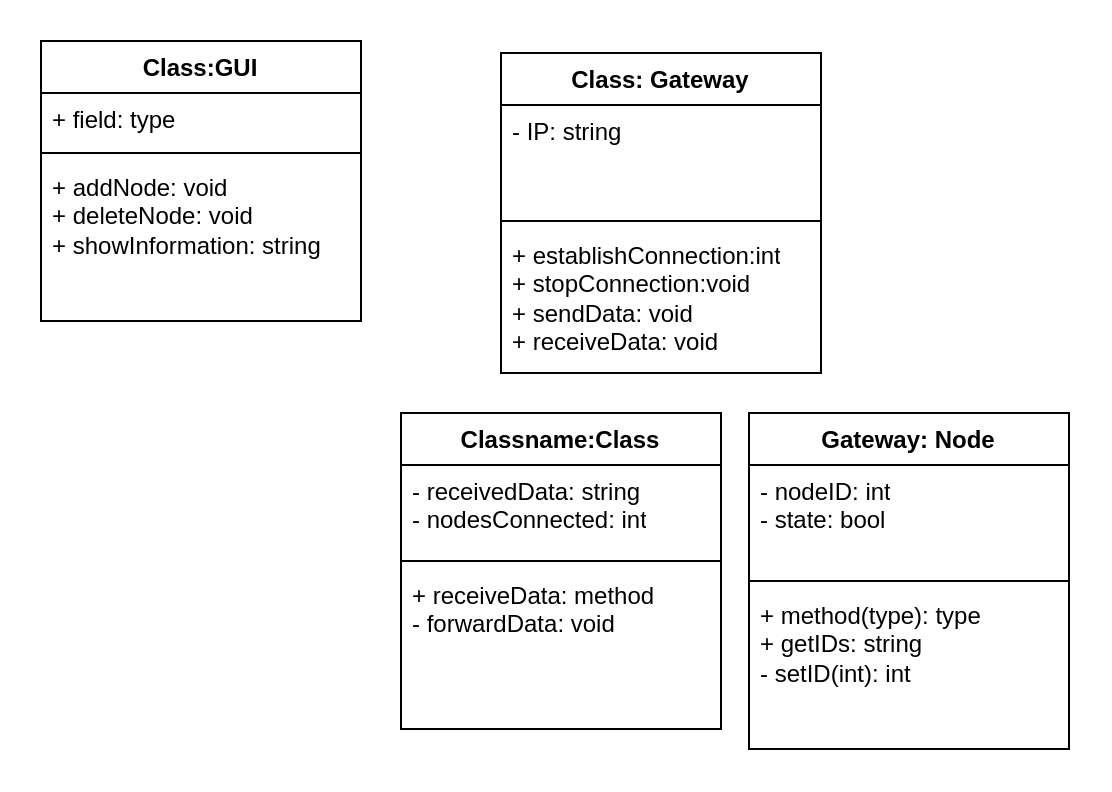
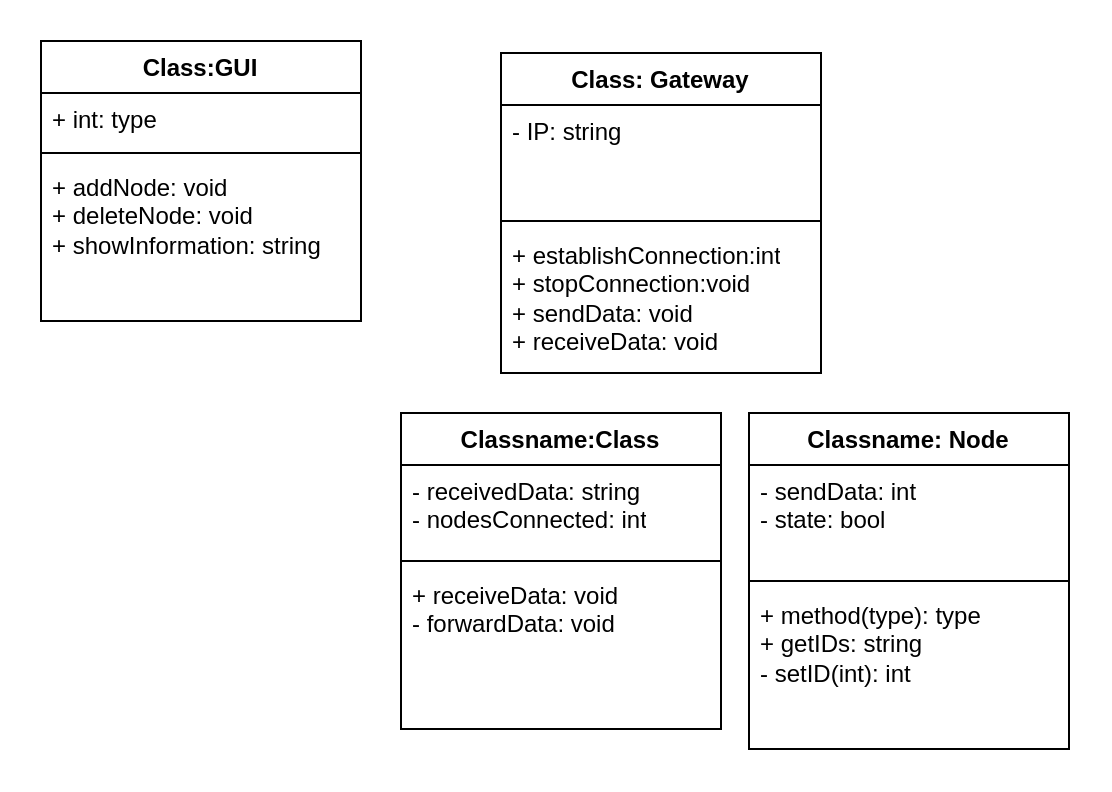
(125, 121) -> (114, 121)
(909, 441) -> (909, 441)
(836, 508) -> (849, 508)
(542, 612) -> (528, 612)
